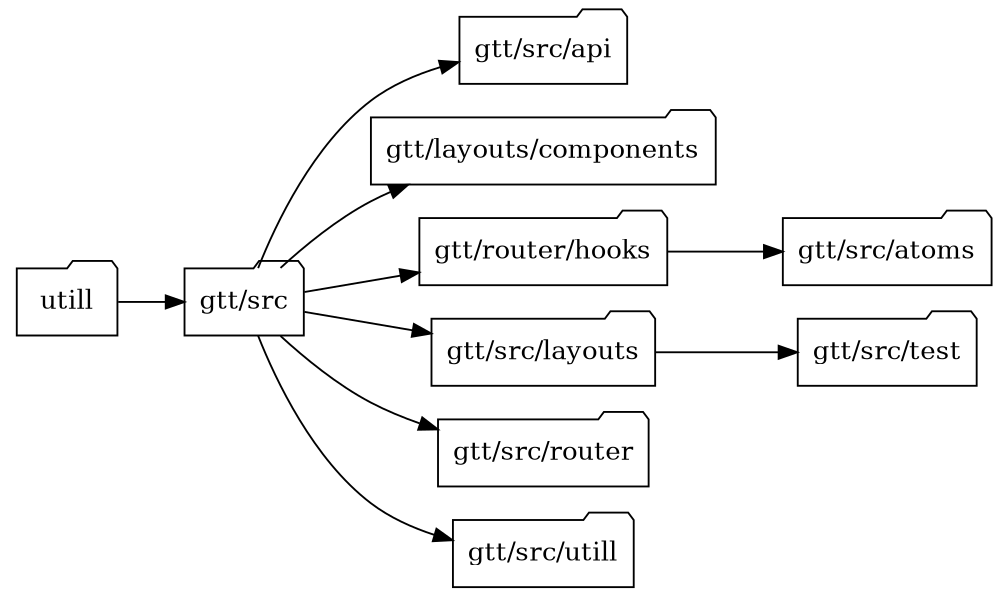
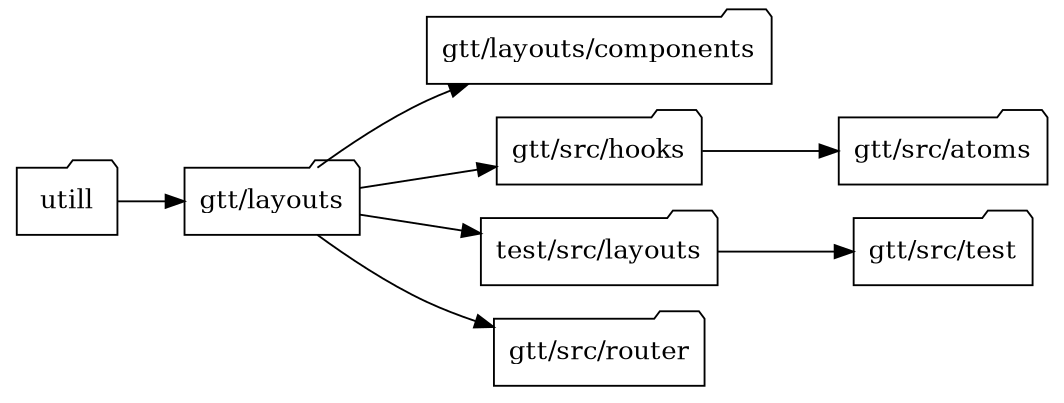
(543, 50) -> none
(543, 252) -> (599, 151)
(244, 302) -> (272, 201)
(543, 352) -> (599, 252)
(543, 554) -> none
